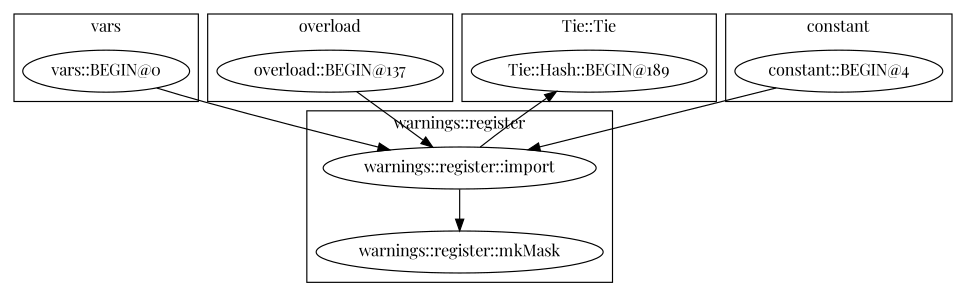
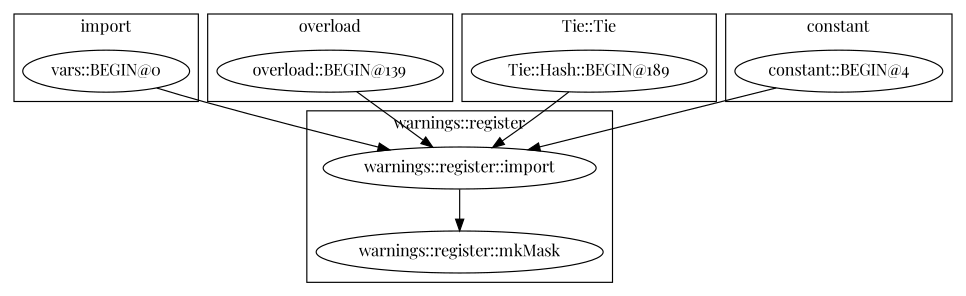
(106, 27) -> (106, 27)
(330, 71) -> (330, 71)
(513, 122) -> (534, 118)
